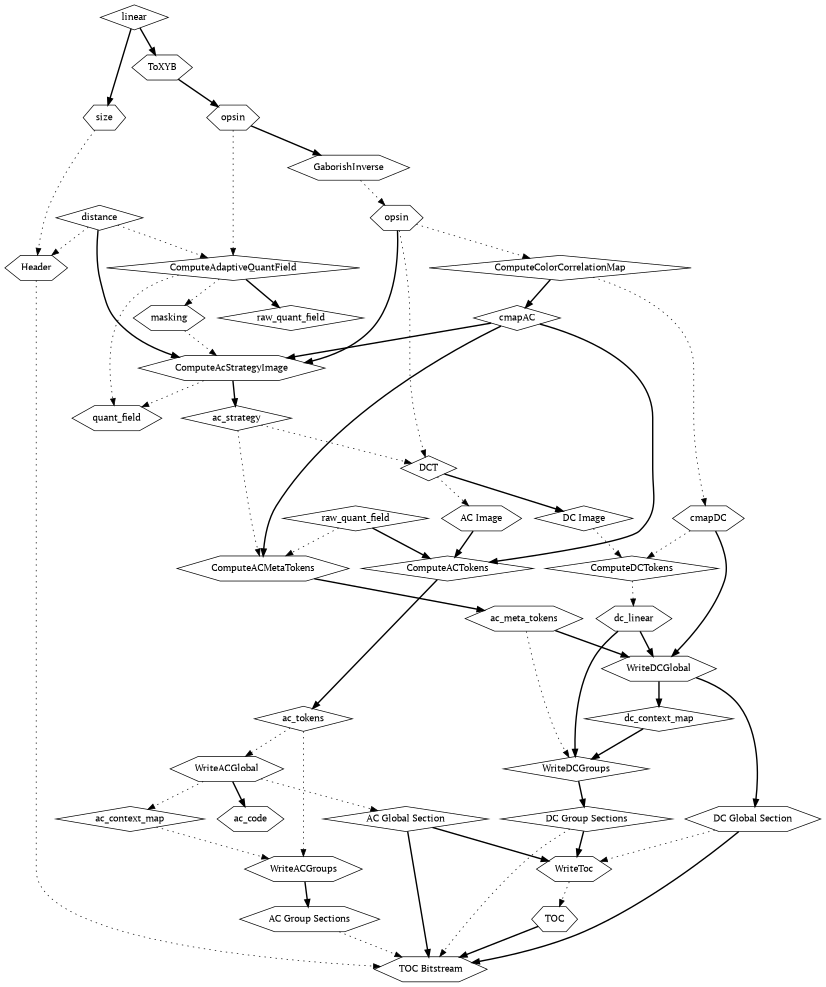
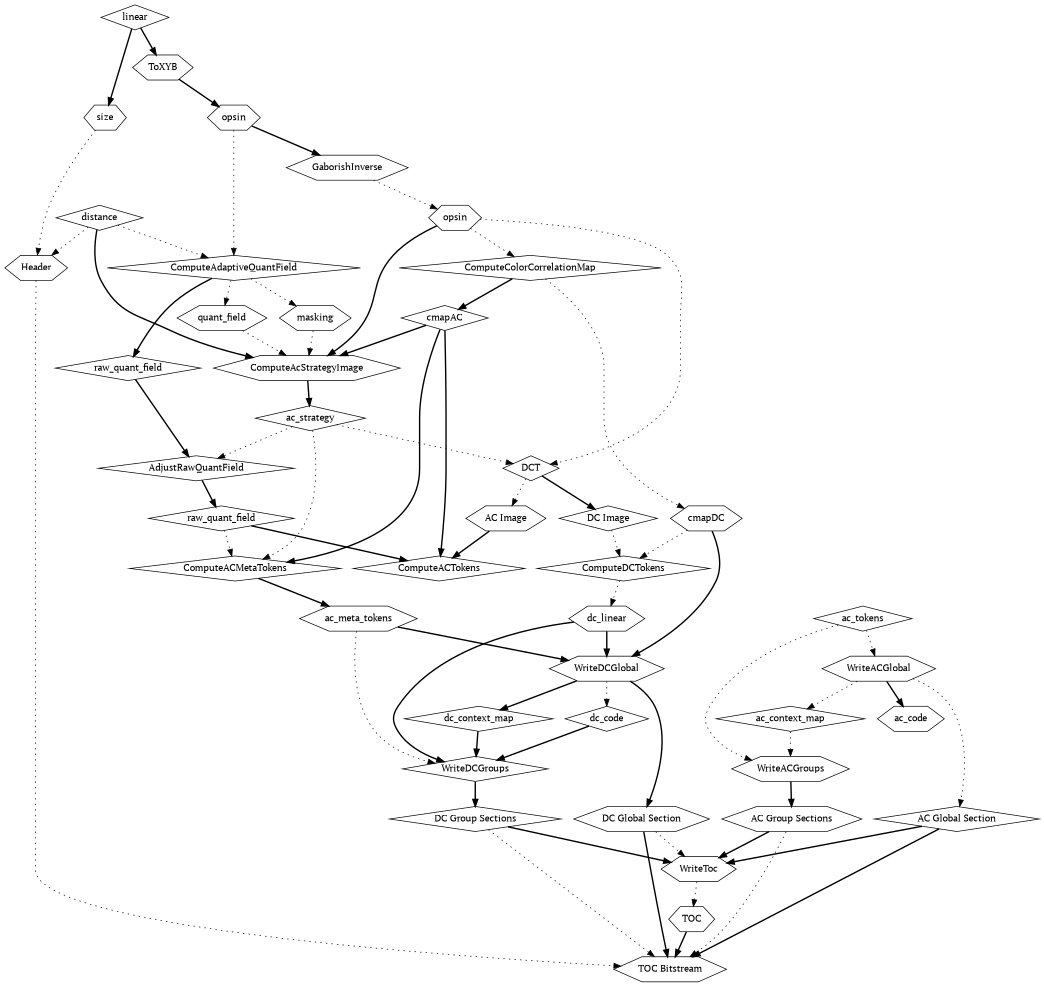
(176, 392) -> (261, 341)
none -> (196, 468)
(263, 568) -> (235, 568)
(378, 641) -> none
none -> (607, 719)
none -> (747, 843)
